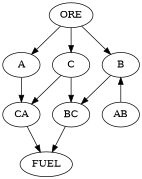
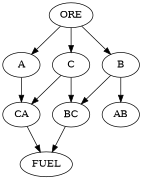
(121, 93) -> (121, 86)
